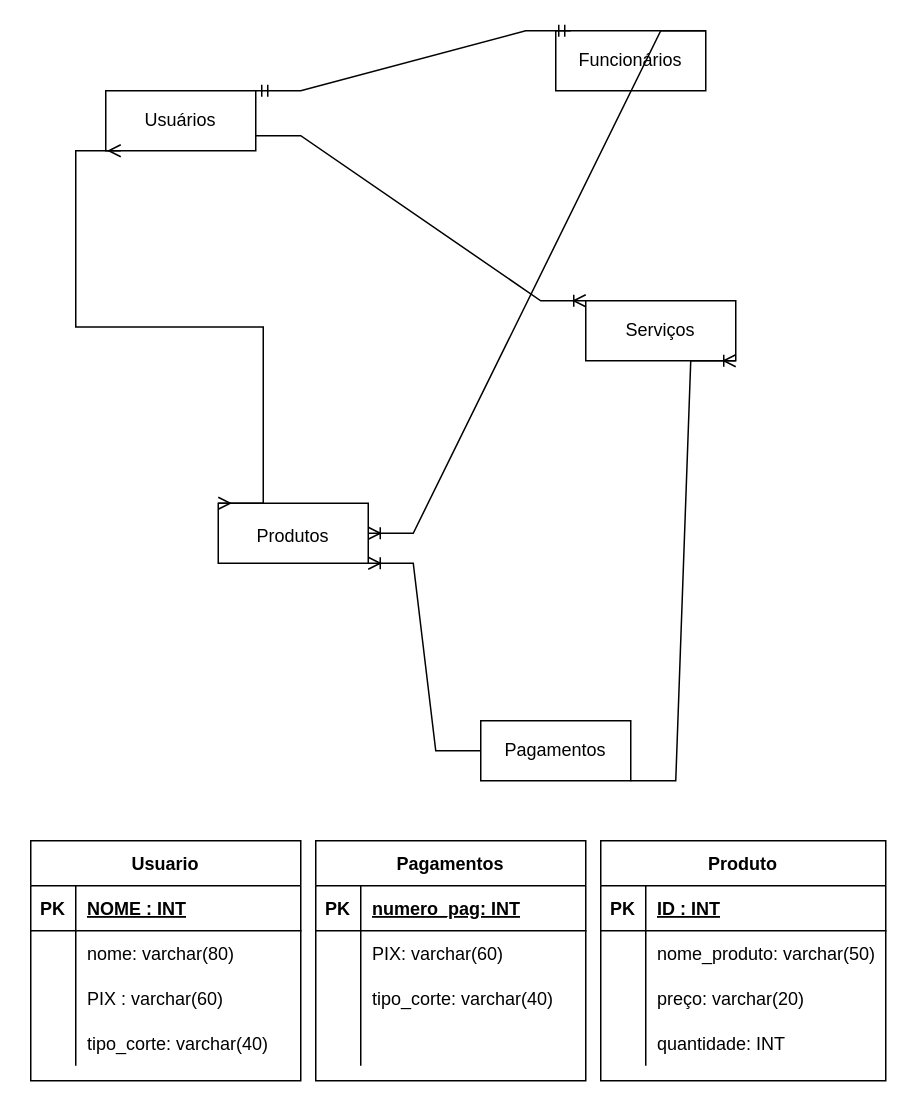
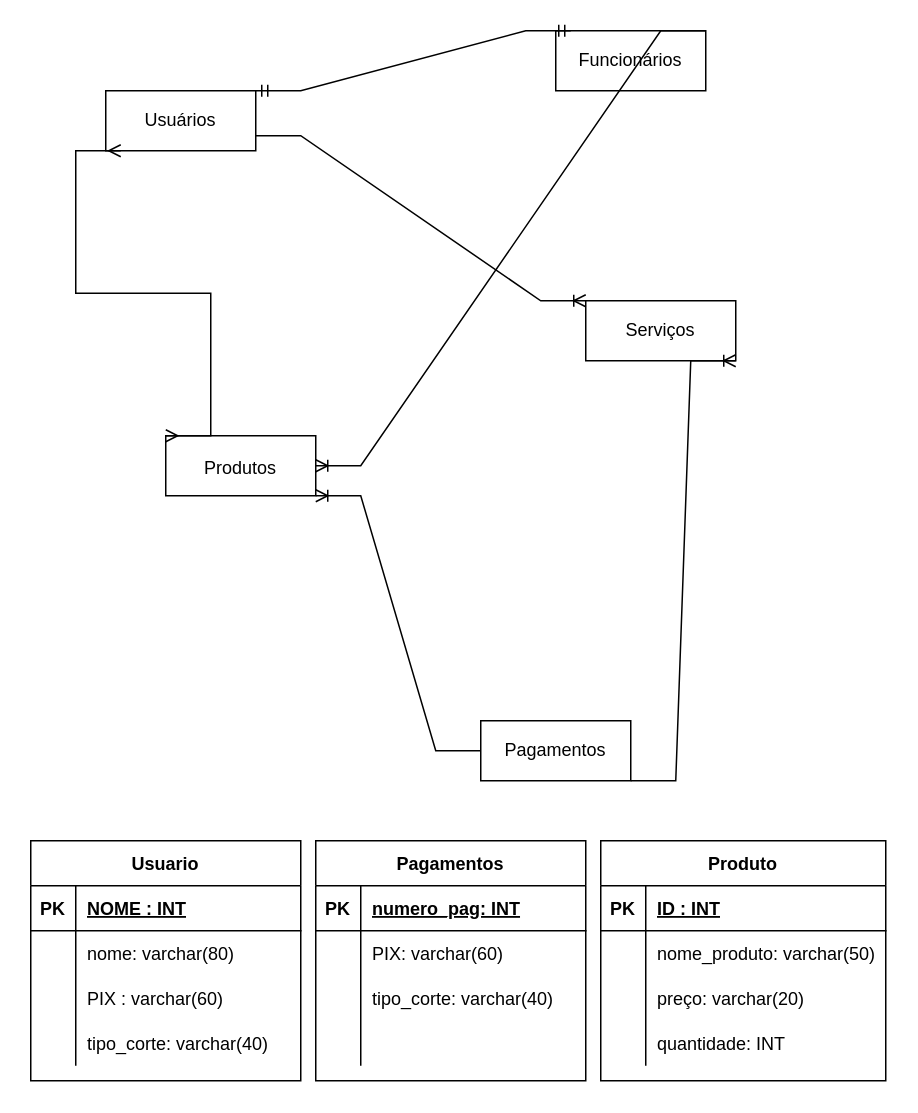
(293, 533) -> (241, 466)
